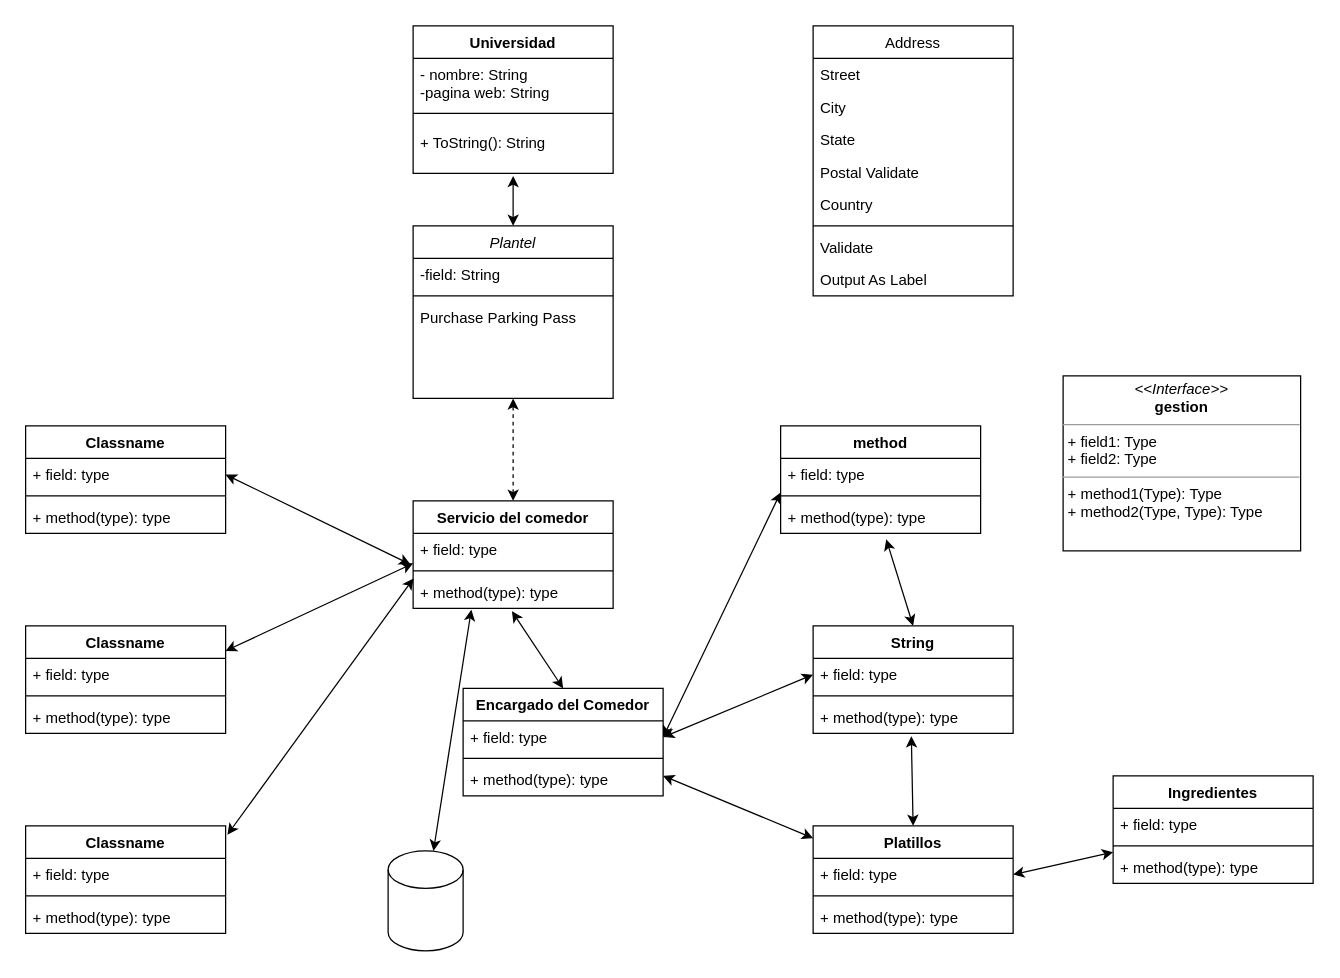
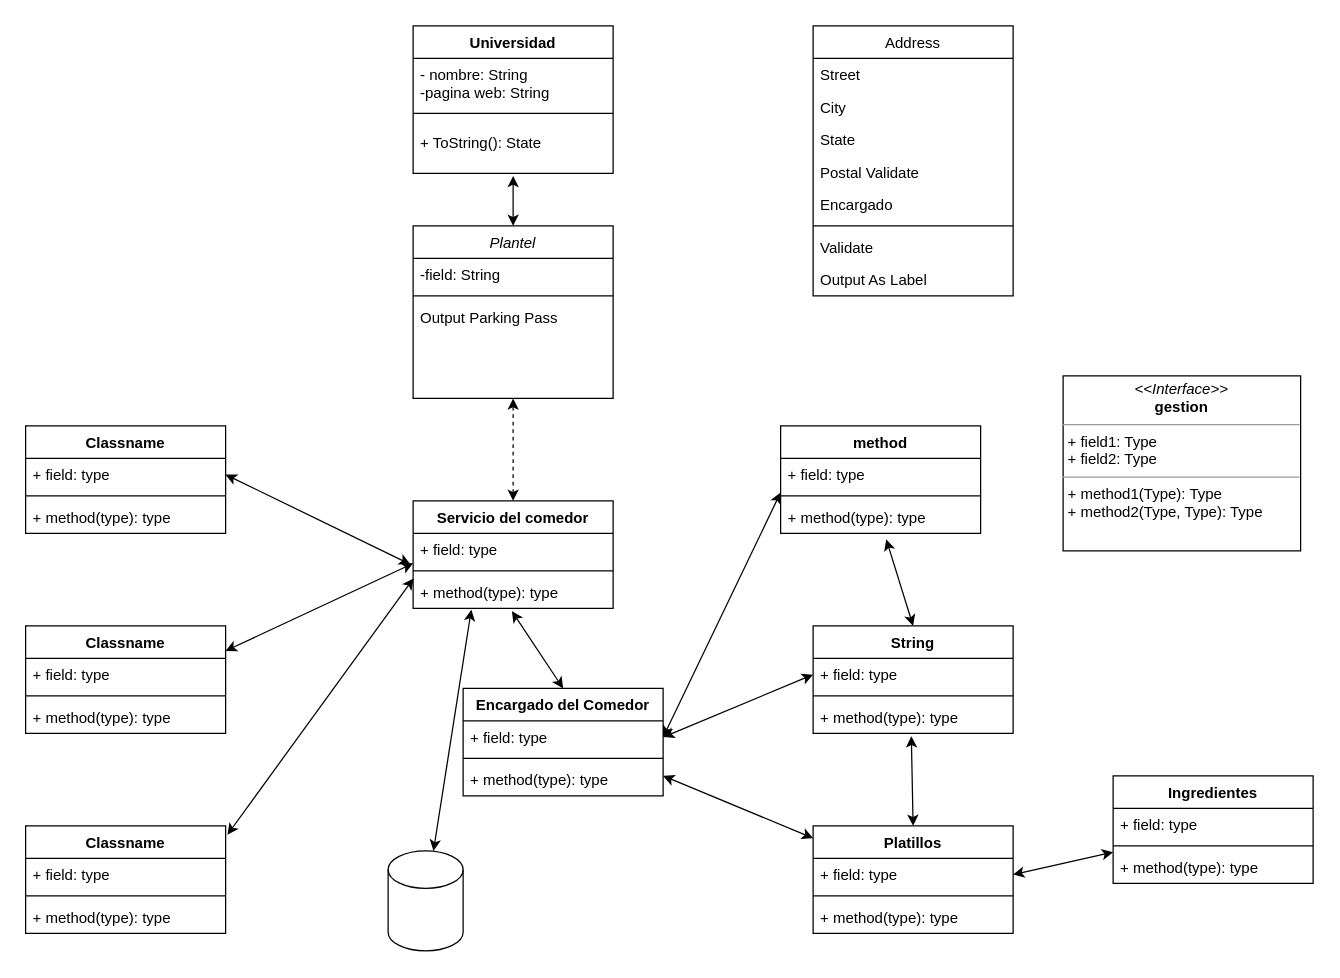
(494, 143) -> (492, 143)
(849, 205) -> (858, 205)
(502, 318) -> (494, 318)
